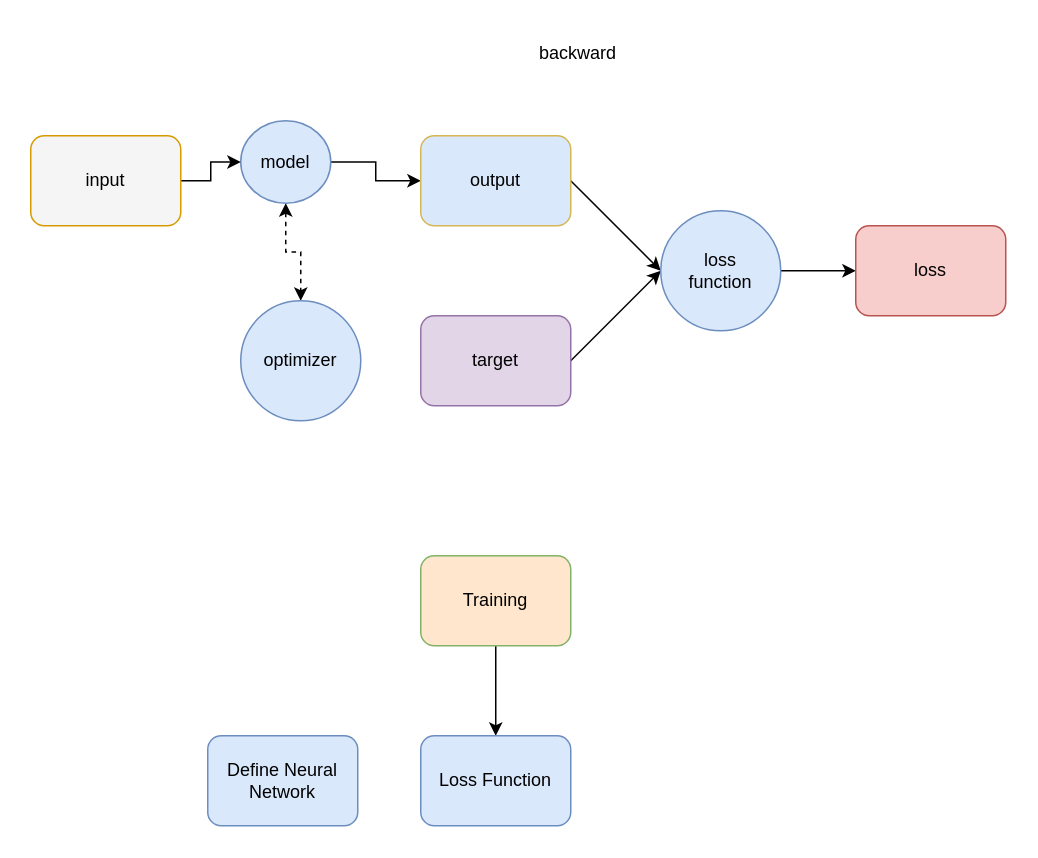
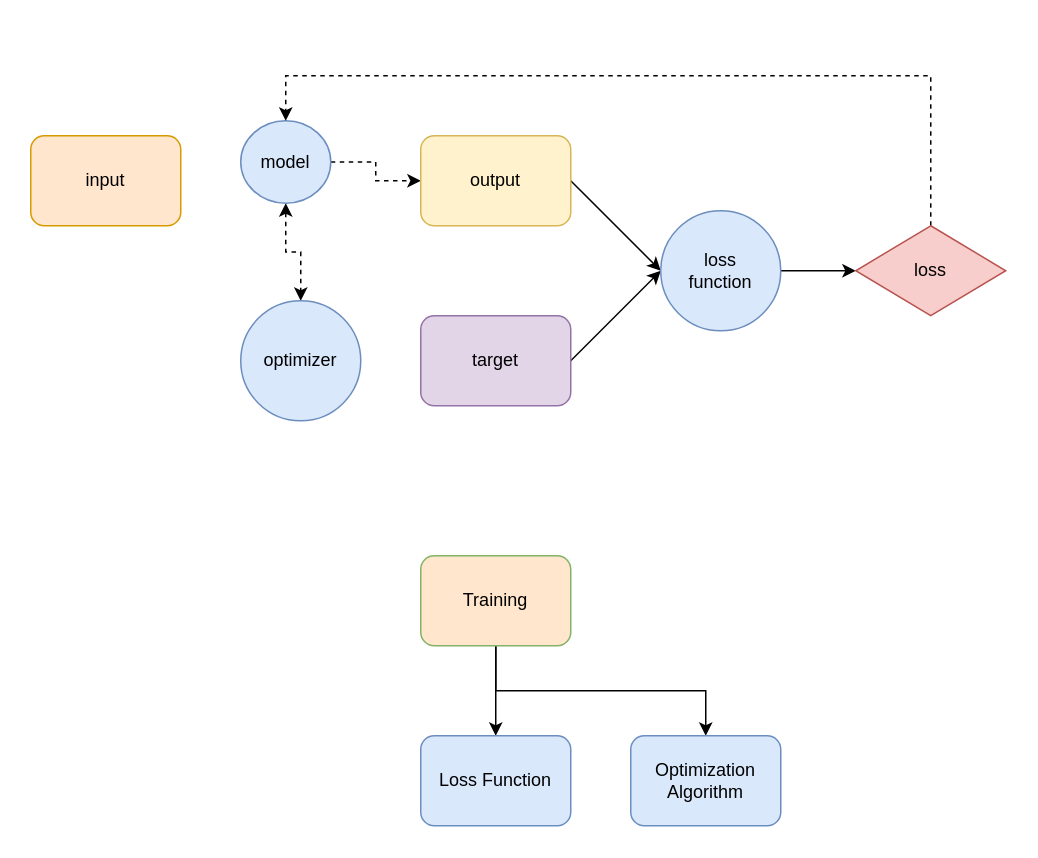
(578, 53) -> none
none -> (666, 76)
(376, 167) -> (376, 167)
(211, 177) -> none
(106, 181) -> (106, 181)
(496, 181) -> (496, 181)
(931, 271) -> (931, 271)
none -> (619, 691)
(283, 781) -> none
none -> (706, 781)
